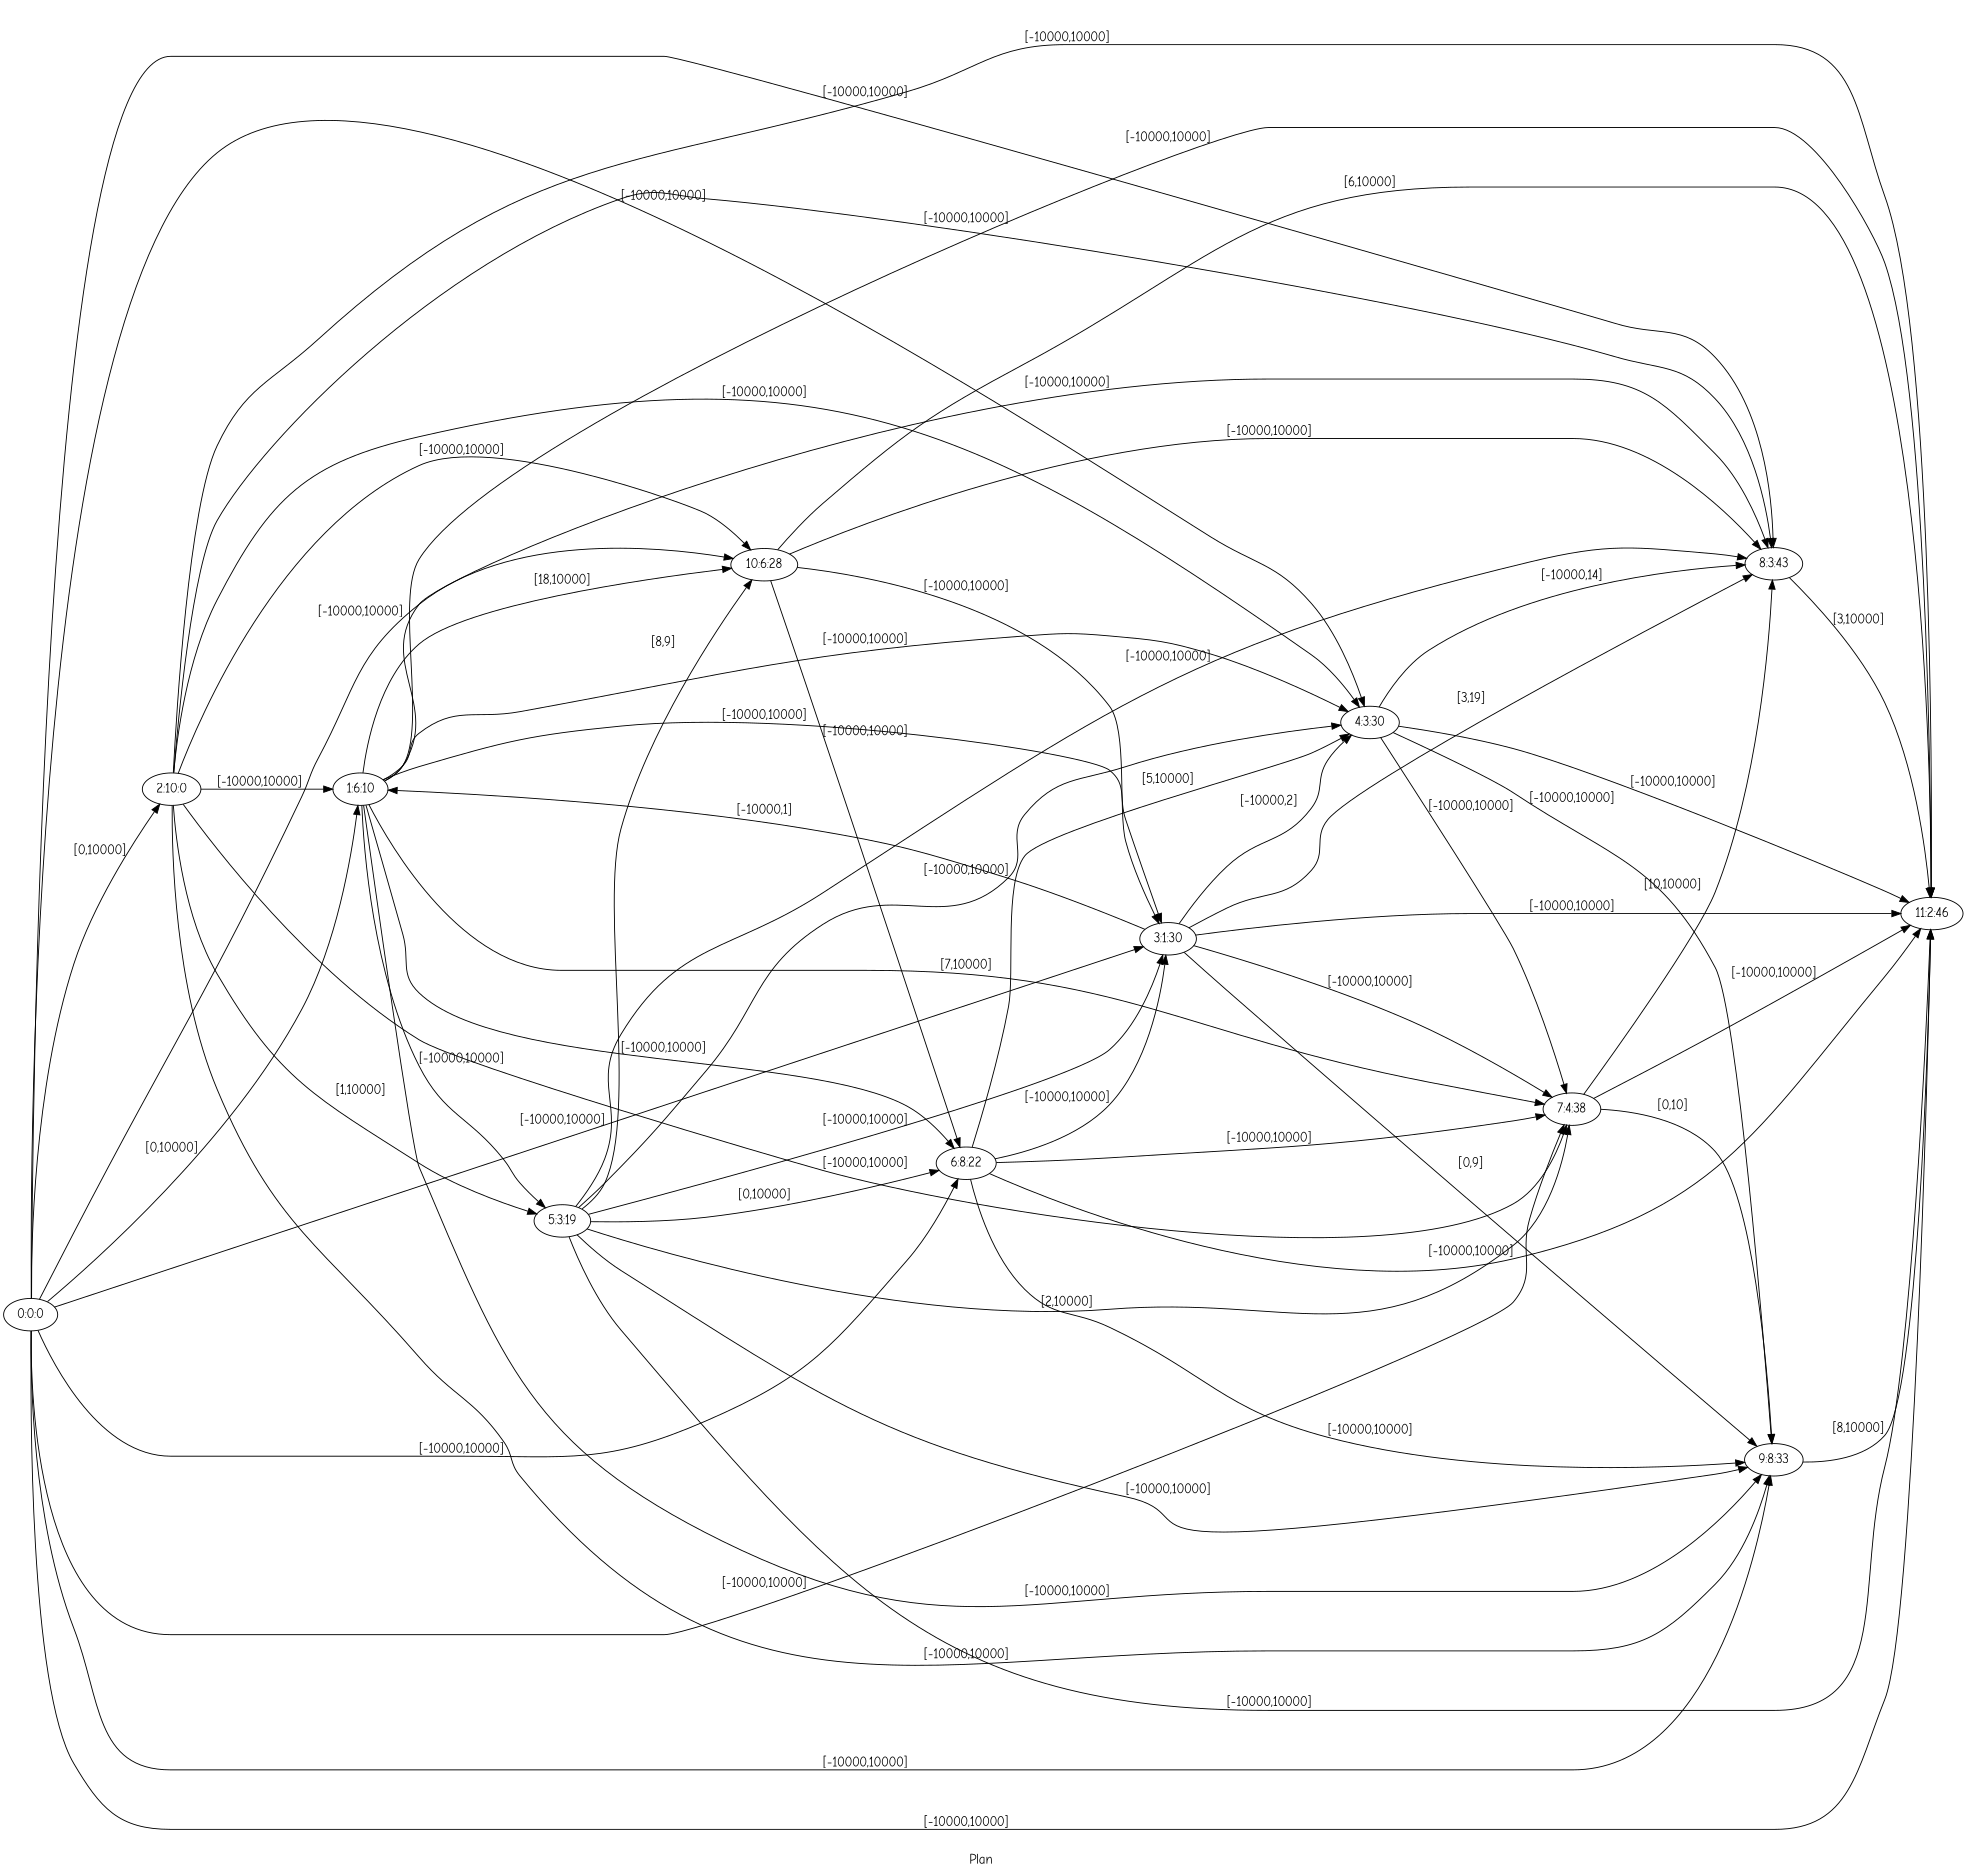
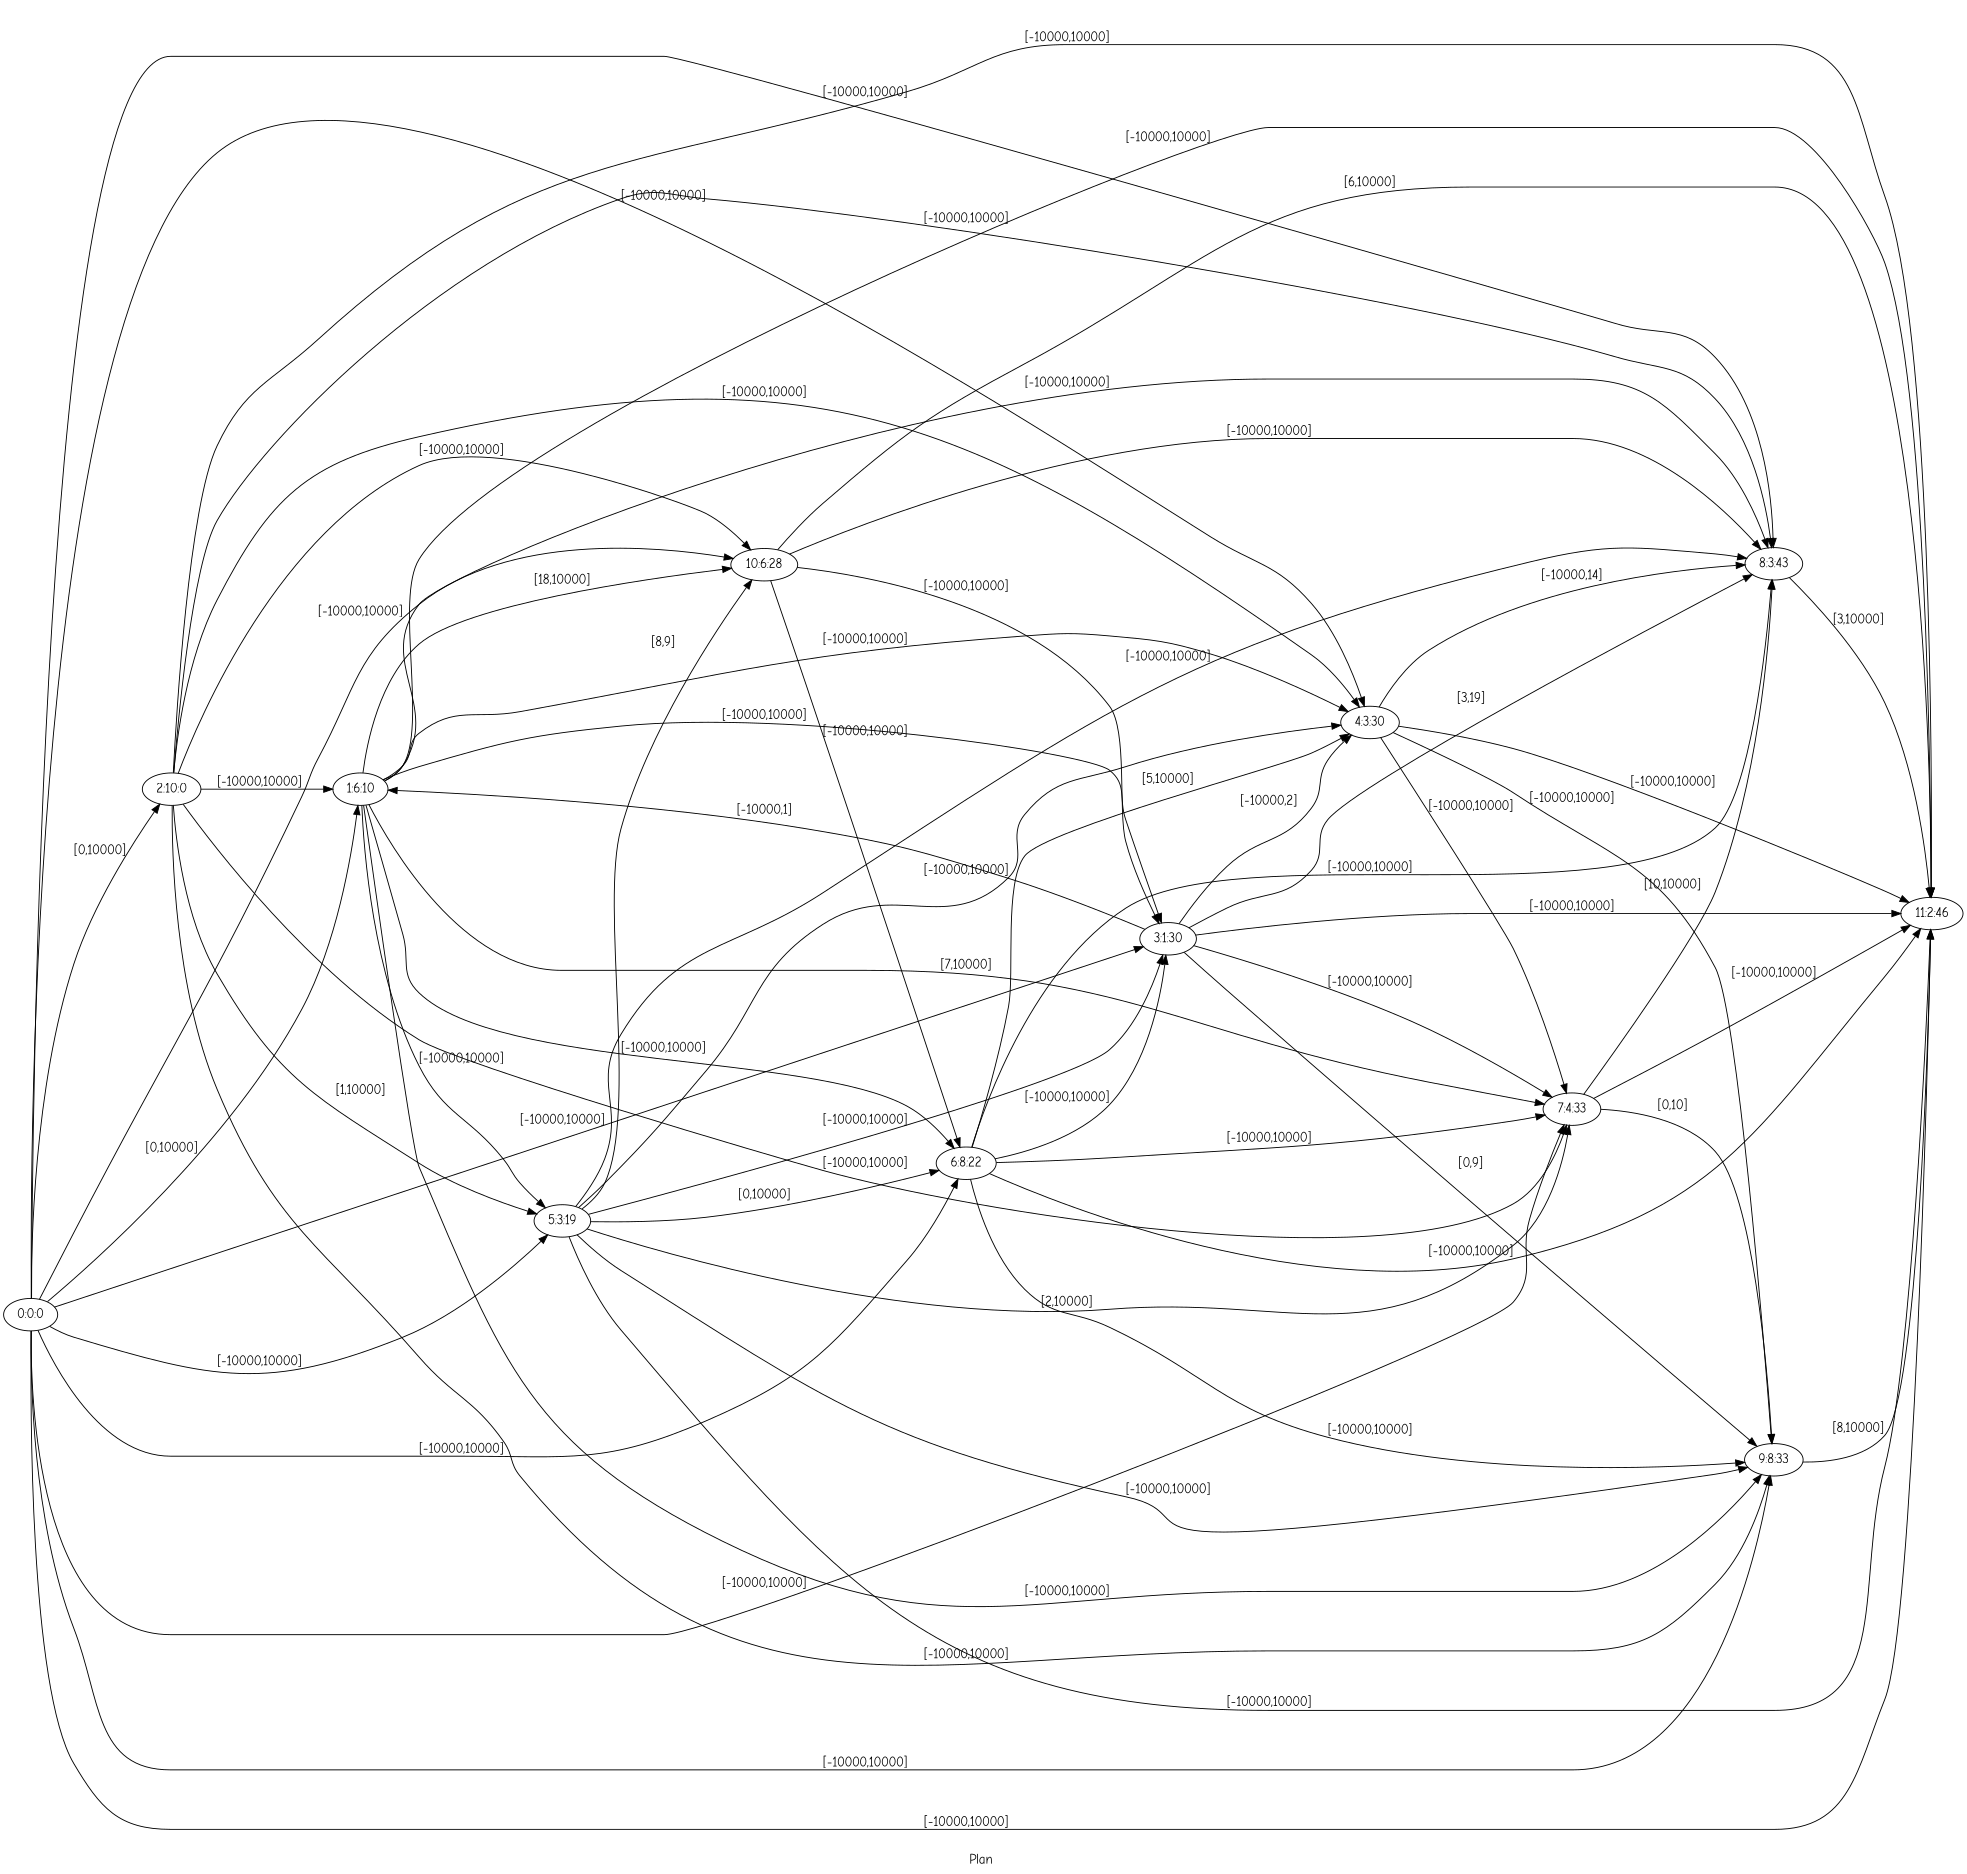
none -> (1402, 875)
(1572, 1109) -> (1572, 1109)
none -> (310, 1367)
